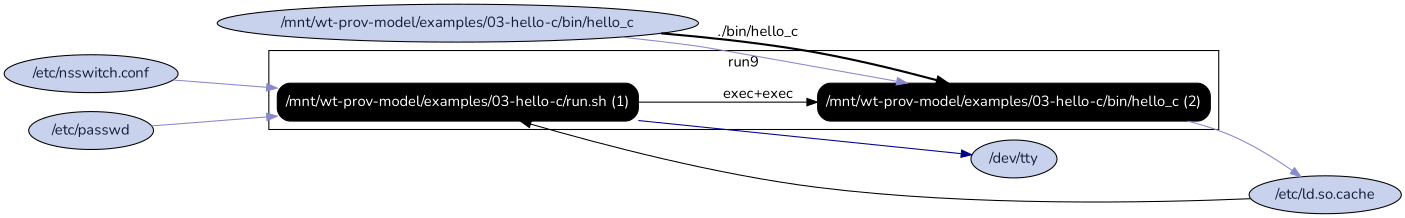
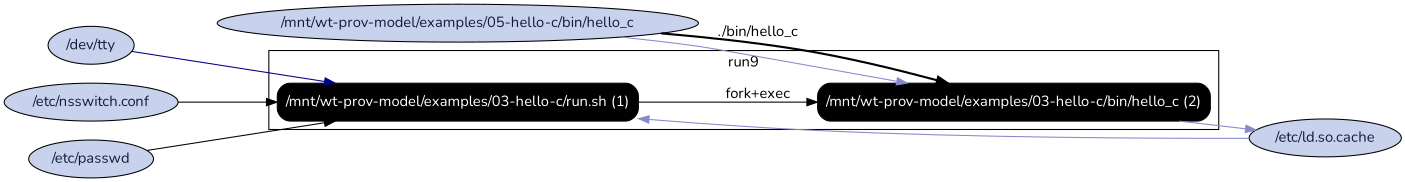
(458, 23) -> (458, 23)
(220, 84) -> (222, 102)
(758, 94) -> (758, 94)
(209, 121) -> (236, 137)
(800, 137) -> (228, 66)
(887, 194) -> (979, 136)
